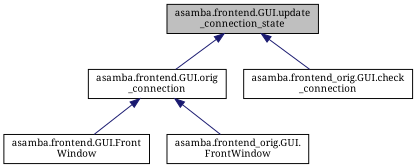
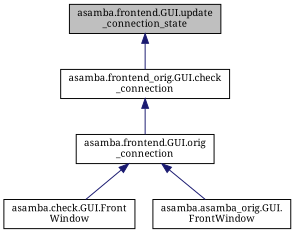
(196, 54) -> (145, 122)
(77, 149) -> (69, 214)
(238, 149) -> (222, 214)
